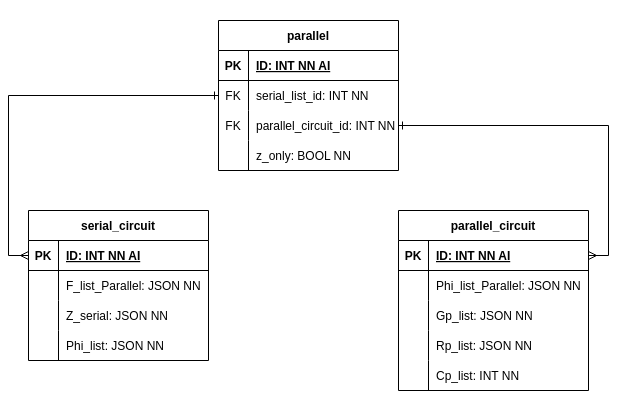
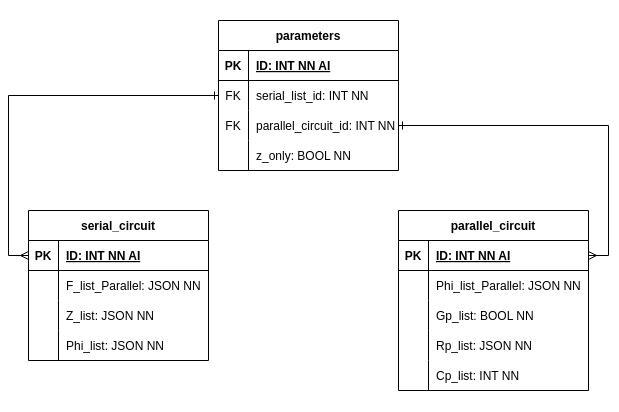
(308, 36) -> (308, 36)
(115, 316) -> (109, 316)
(482, 316) -> (482, 316)
